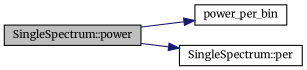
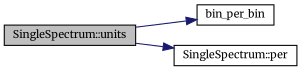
(241, 15) -> (236, 15)
(73, 35) -> (70, 35)
